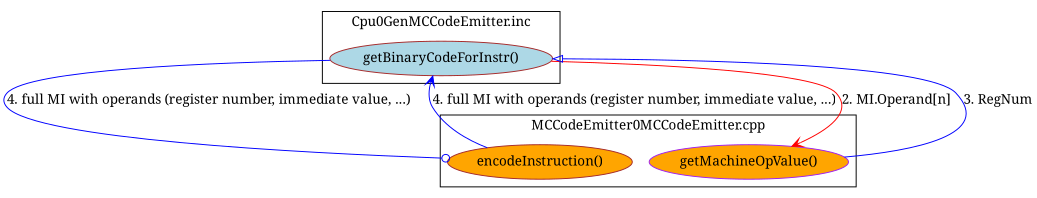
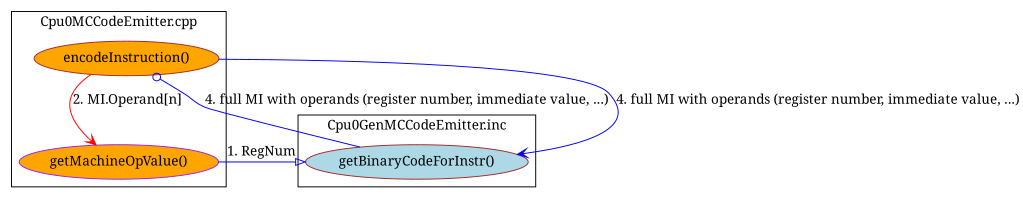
(731, 71) -> (70, 105)
(998, 100) -> (262, 152)
(648, 126) -> (119, 23)
